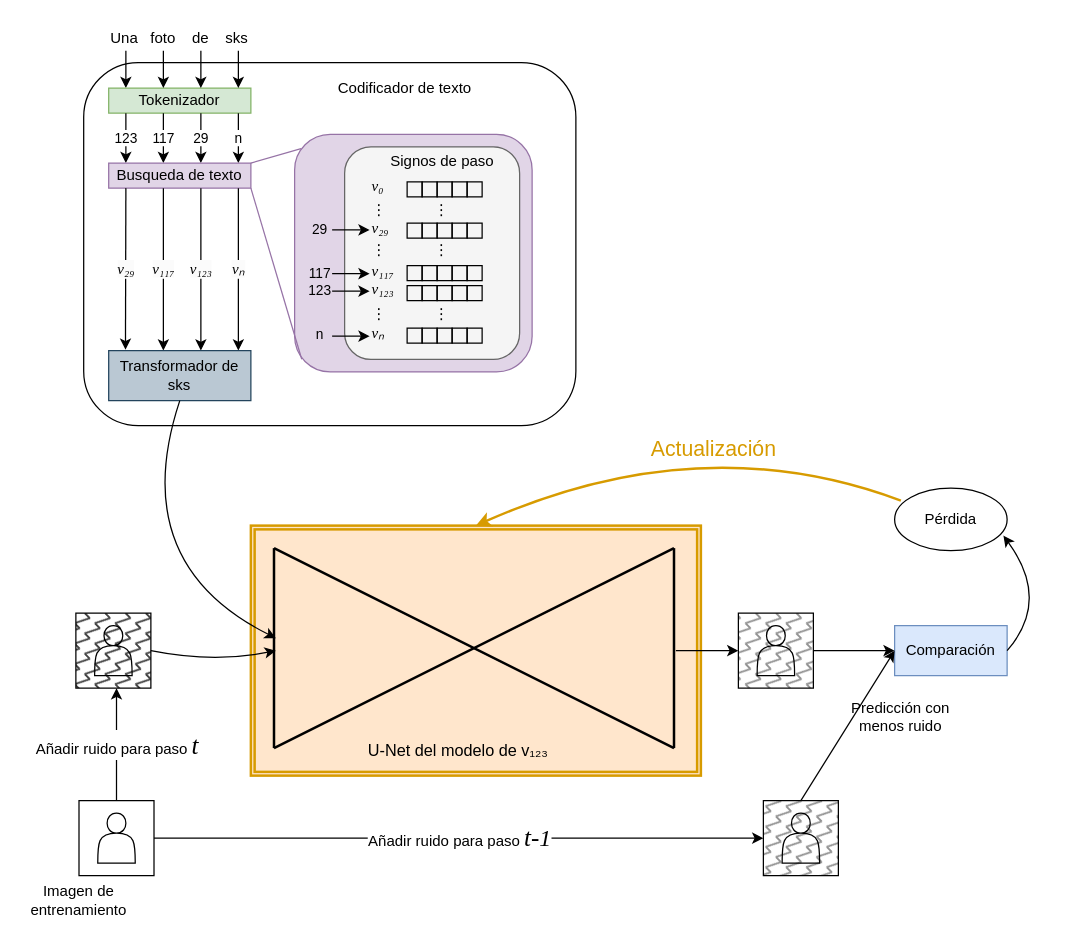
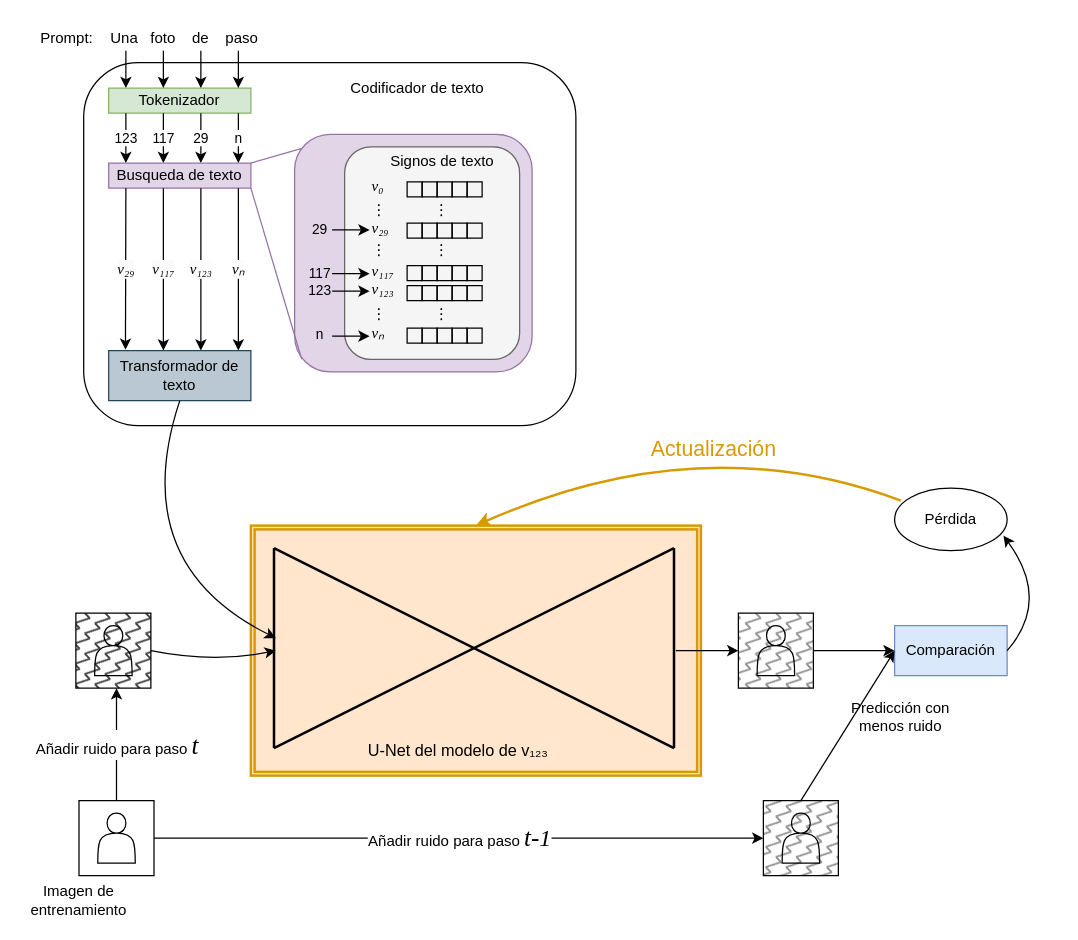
none -> (66, 38)
(197, 38) -> (202, 38)
(429, 88) -> (442, 88)
(444, 162) -> (448, 162)
(179, 376) -> (179, 376)
